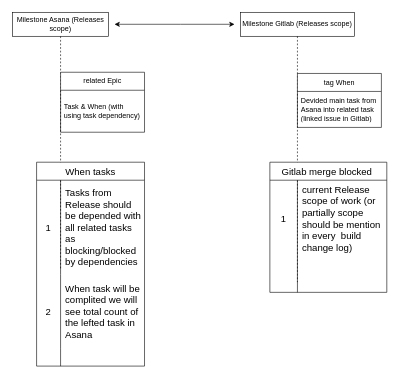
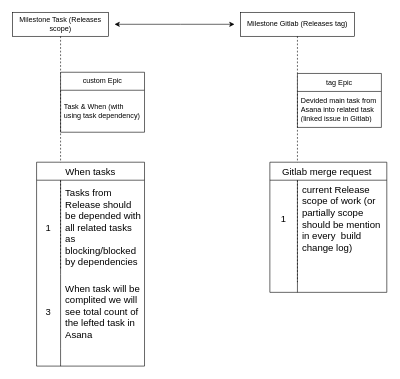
(60, 24) -> (60, 24)
(297, 24) -> (297, 24)
(102, 81) -> (102, 81)
(339, 83) -> (339, 83)
(328, 172) -> (328, 172)
(48, 312) -> (48, 312)
